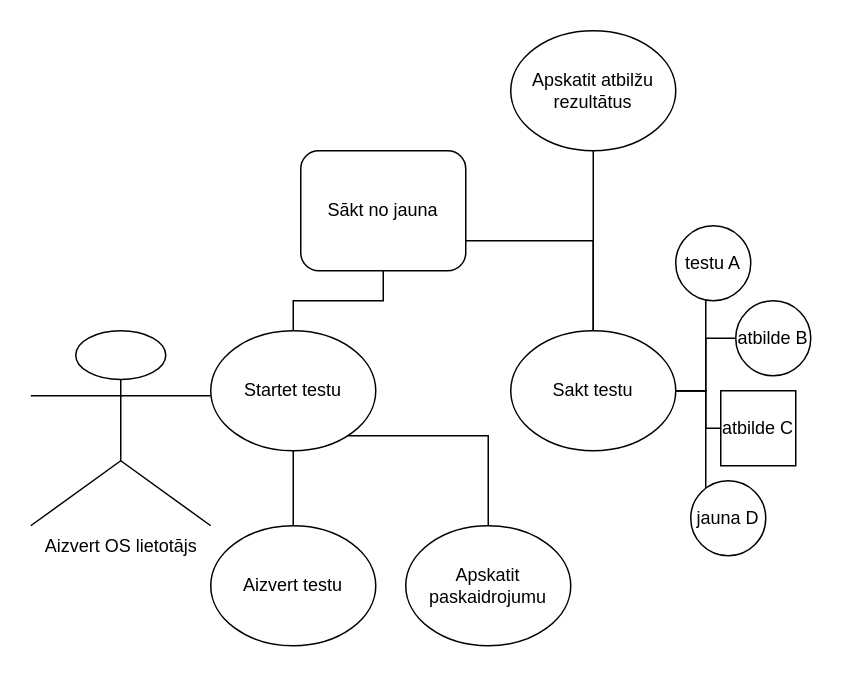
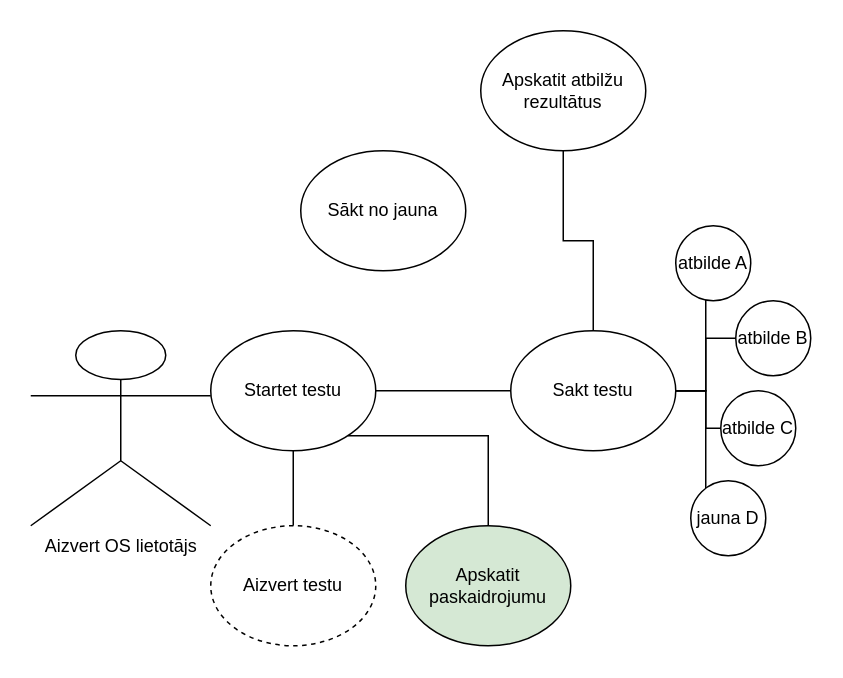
(593, 91) -> (563, 91)
(383, 211) -> (383, 211)
(514, 241) -> none
(713, 263) -> (713, 263)
(338, 301) -> (443, 391)
(758, 428) -> (758, 428)
(293, 586) -> (293, 586)
(488, 586) -> (488, 586)
